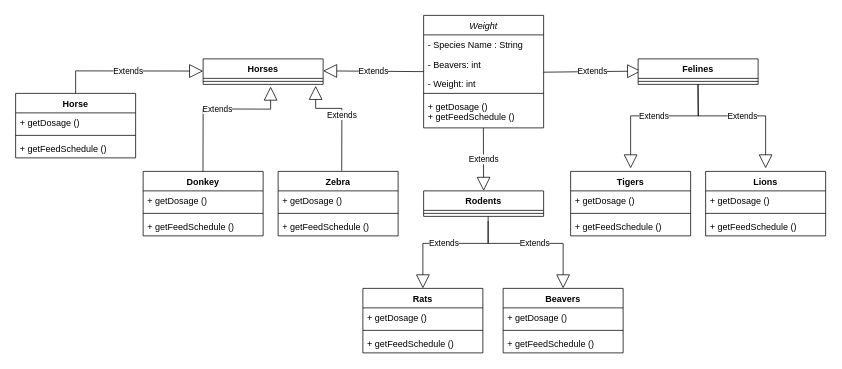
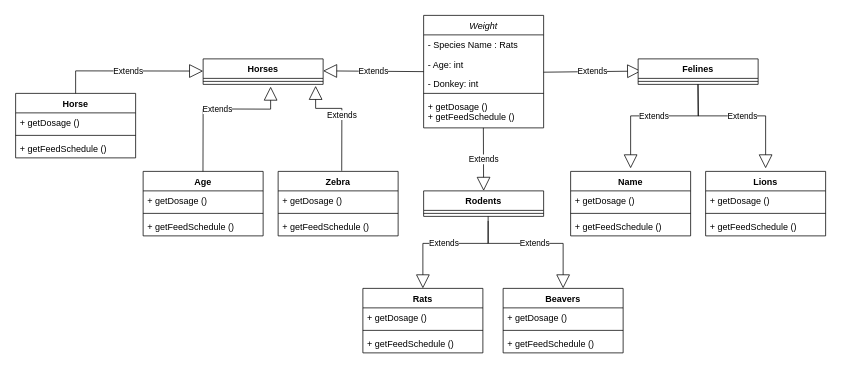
(477, 45) -> (473, 45)
(458, 65) -> (448, 65)
(454, 84) -> (456, 84)
(203, 182) -> (203, 182)
(630, 182) -> (630, 182)
